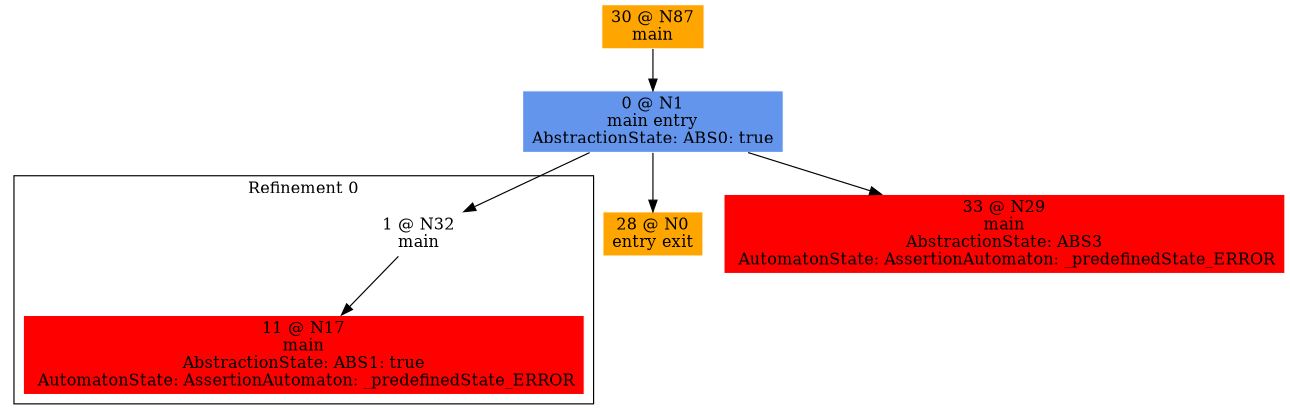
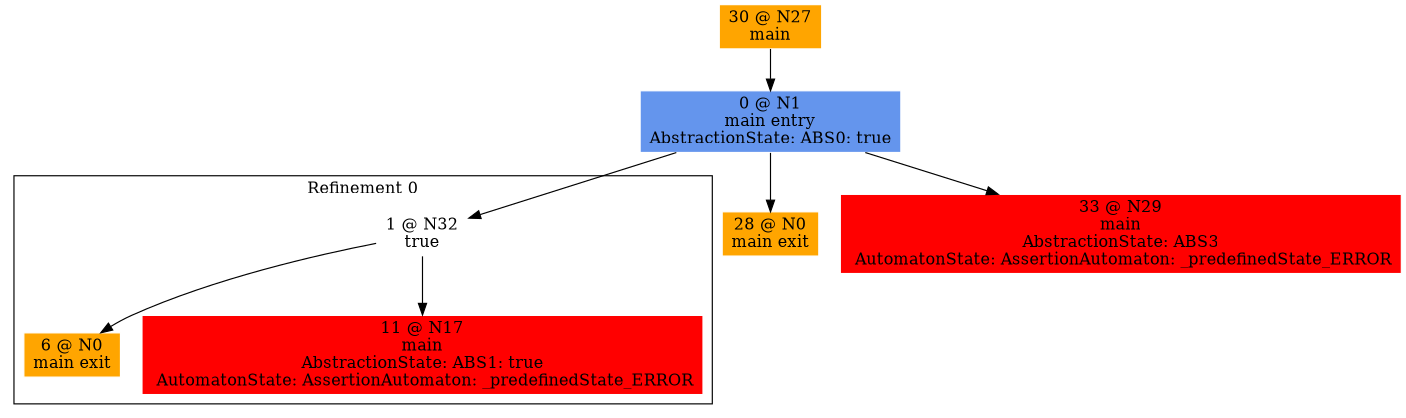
(653, 27) -> (770, 27)
(419, 234) -> (422, 234)
(653, 234) -> (770, 234)
none -> (72, 355)
